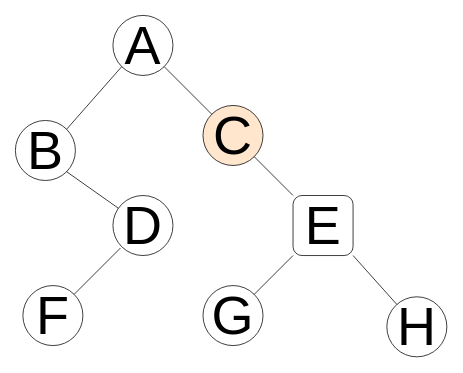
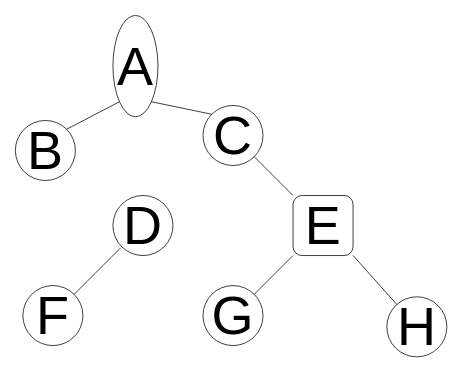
(143, 45) -> (135, 66)
(233, 135) -> (233, 135)
(92, 190) -> none
